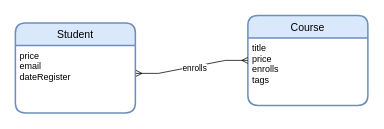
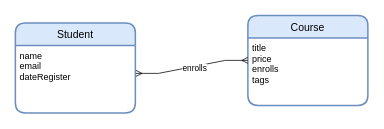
(31, 56) -> (30, 56)
